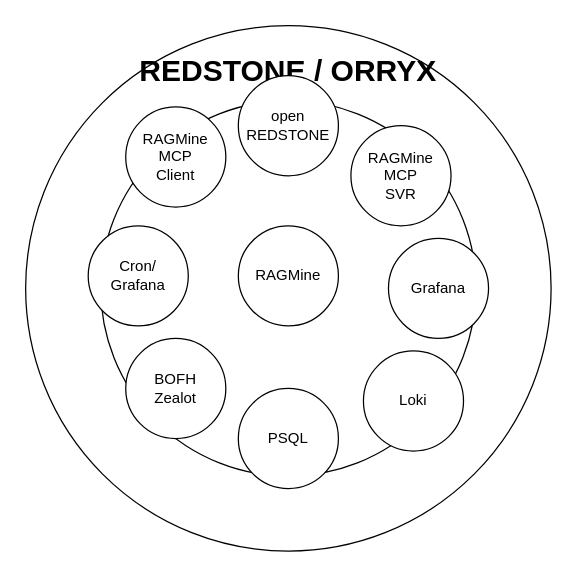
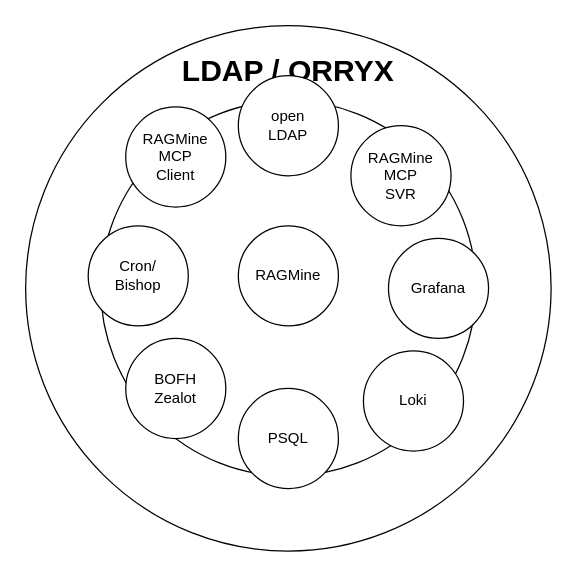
(288, 43) -> (288, 43)
(288, 126) -> (288, 126)
(138, 276) -> (138, 276)
